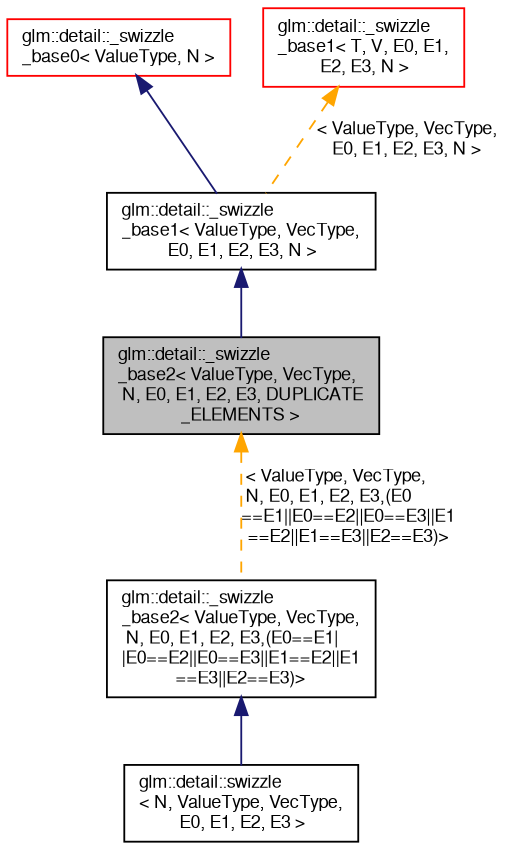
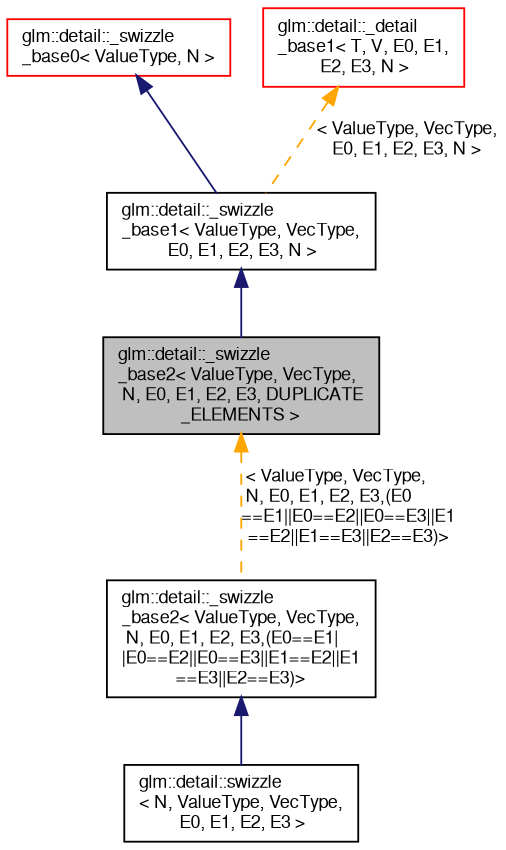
(364, 48) -> (364, 48)
